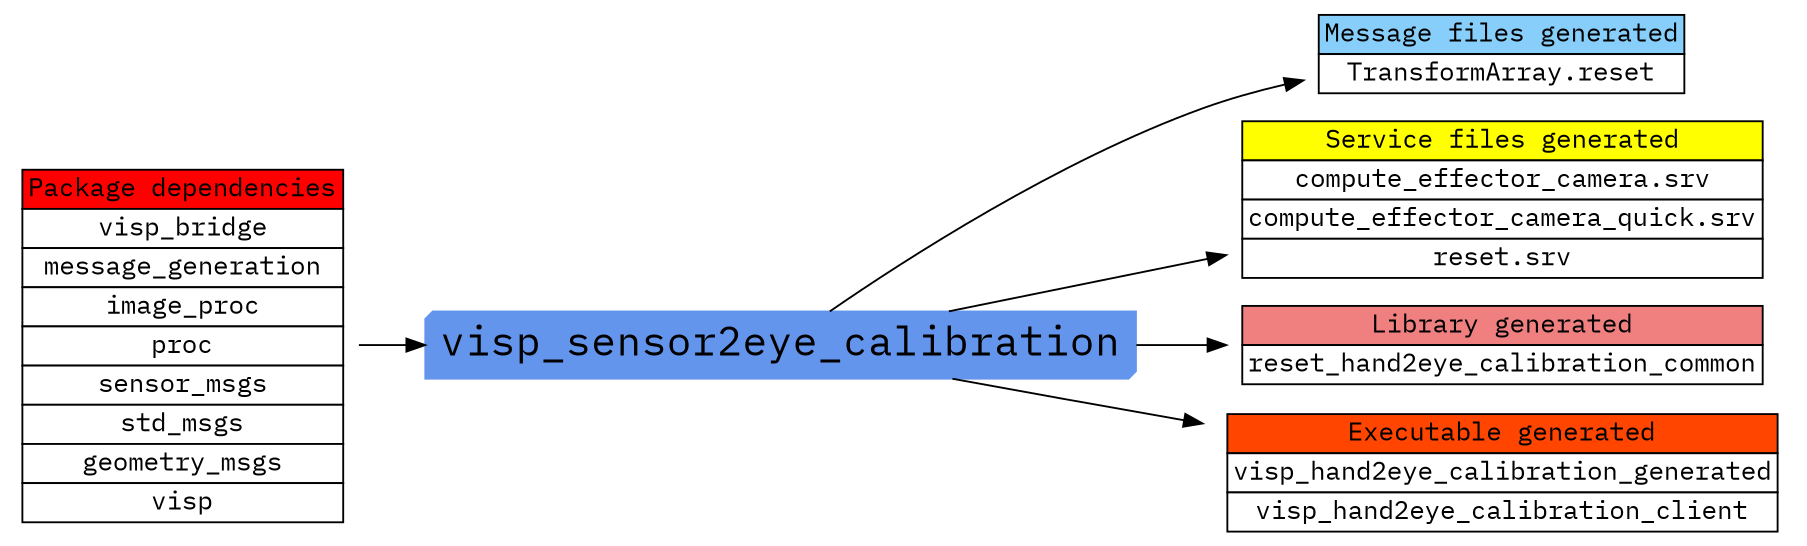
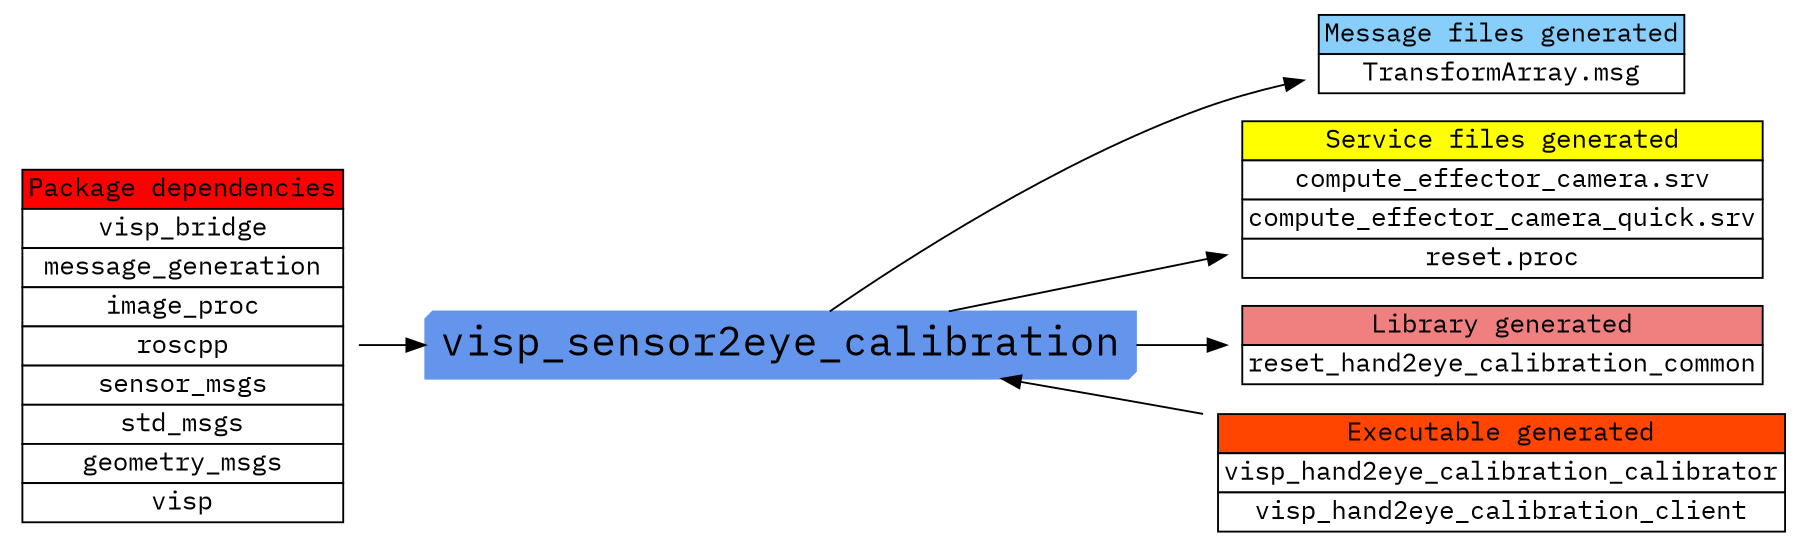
(1502, 73) -> (1502, 73)
(1502, 257) -> (1502, 257)
(183, 345) -> (183, 345)
(1068, 400) -> (1112, 398)
(1502, 472) -> (1502, 472)
